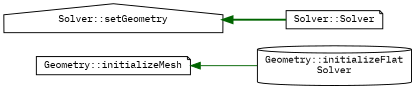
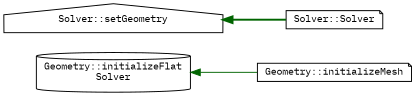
(229, 66) -> (229, 72)
